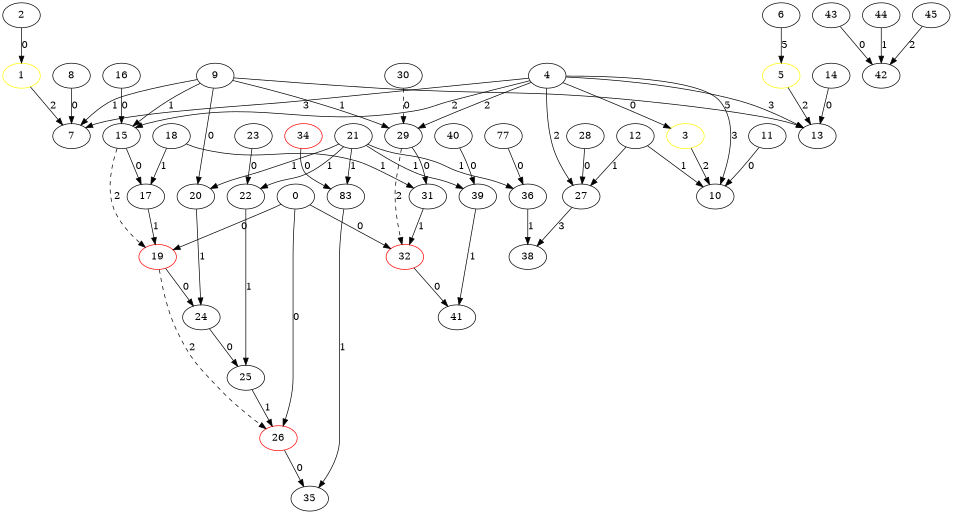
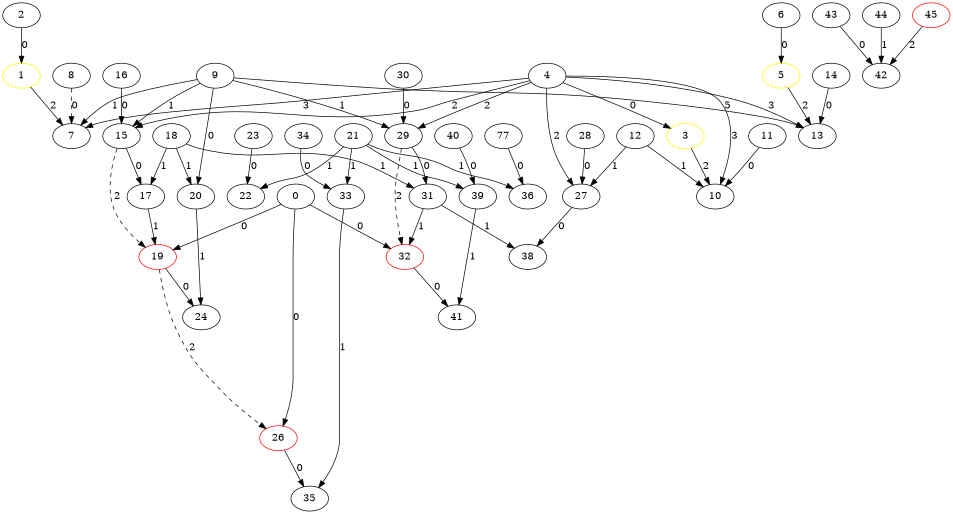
(931, 15) -> (931, 15)
(785, 45) -> (785, 45)
(72, 102) -> (72, 102)
(403, 102) -> (403, 102)
(303, 136) -> (303, 136)
(278, 166) -> (182, 163)
(346, 197) -> (346, 197)
(528, 223) -> (478, 227)
(562, 227) -> (562, 227)
(246, 378) -> none
